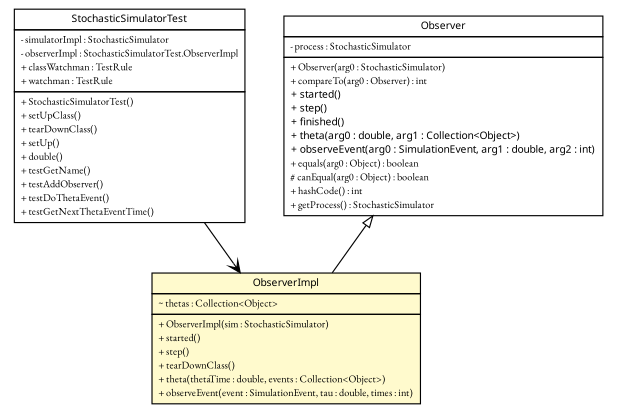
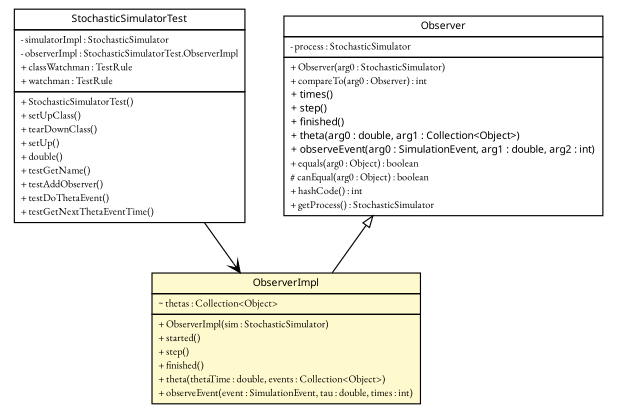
(317, 95) -> (313, 95)
(197, 365) -> (181, 365)
